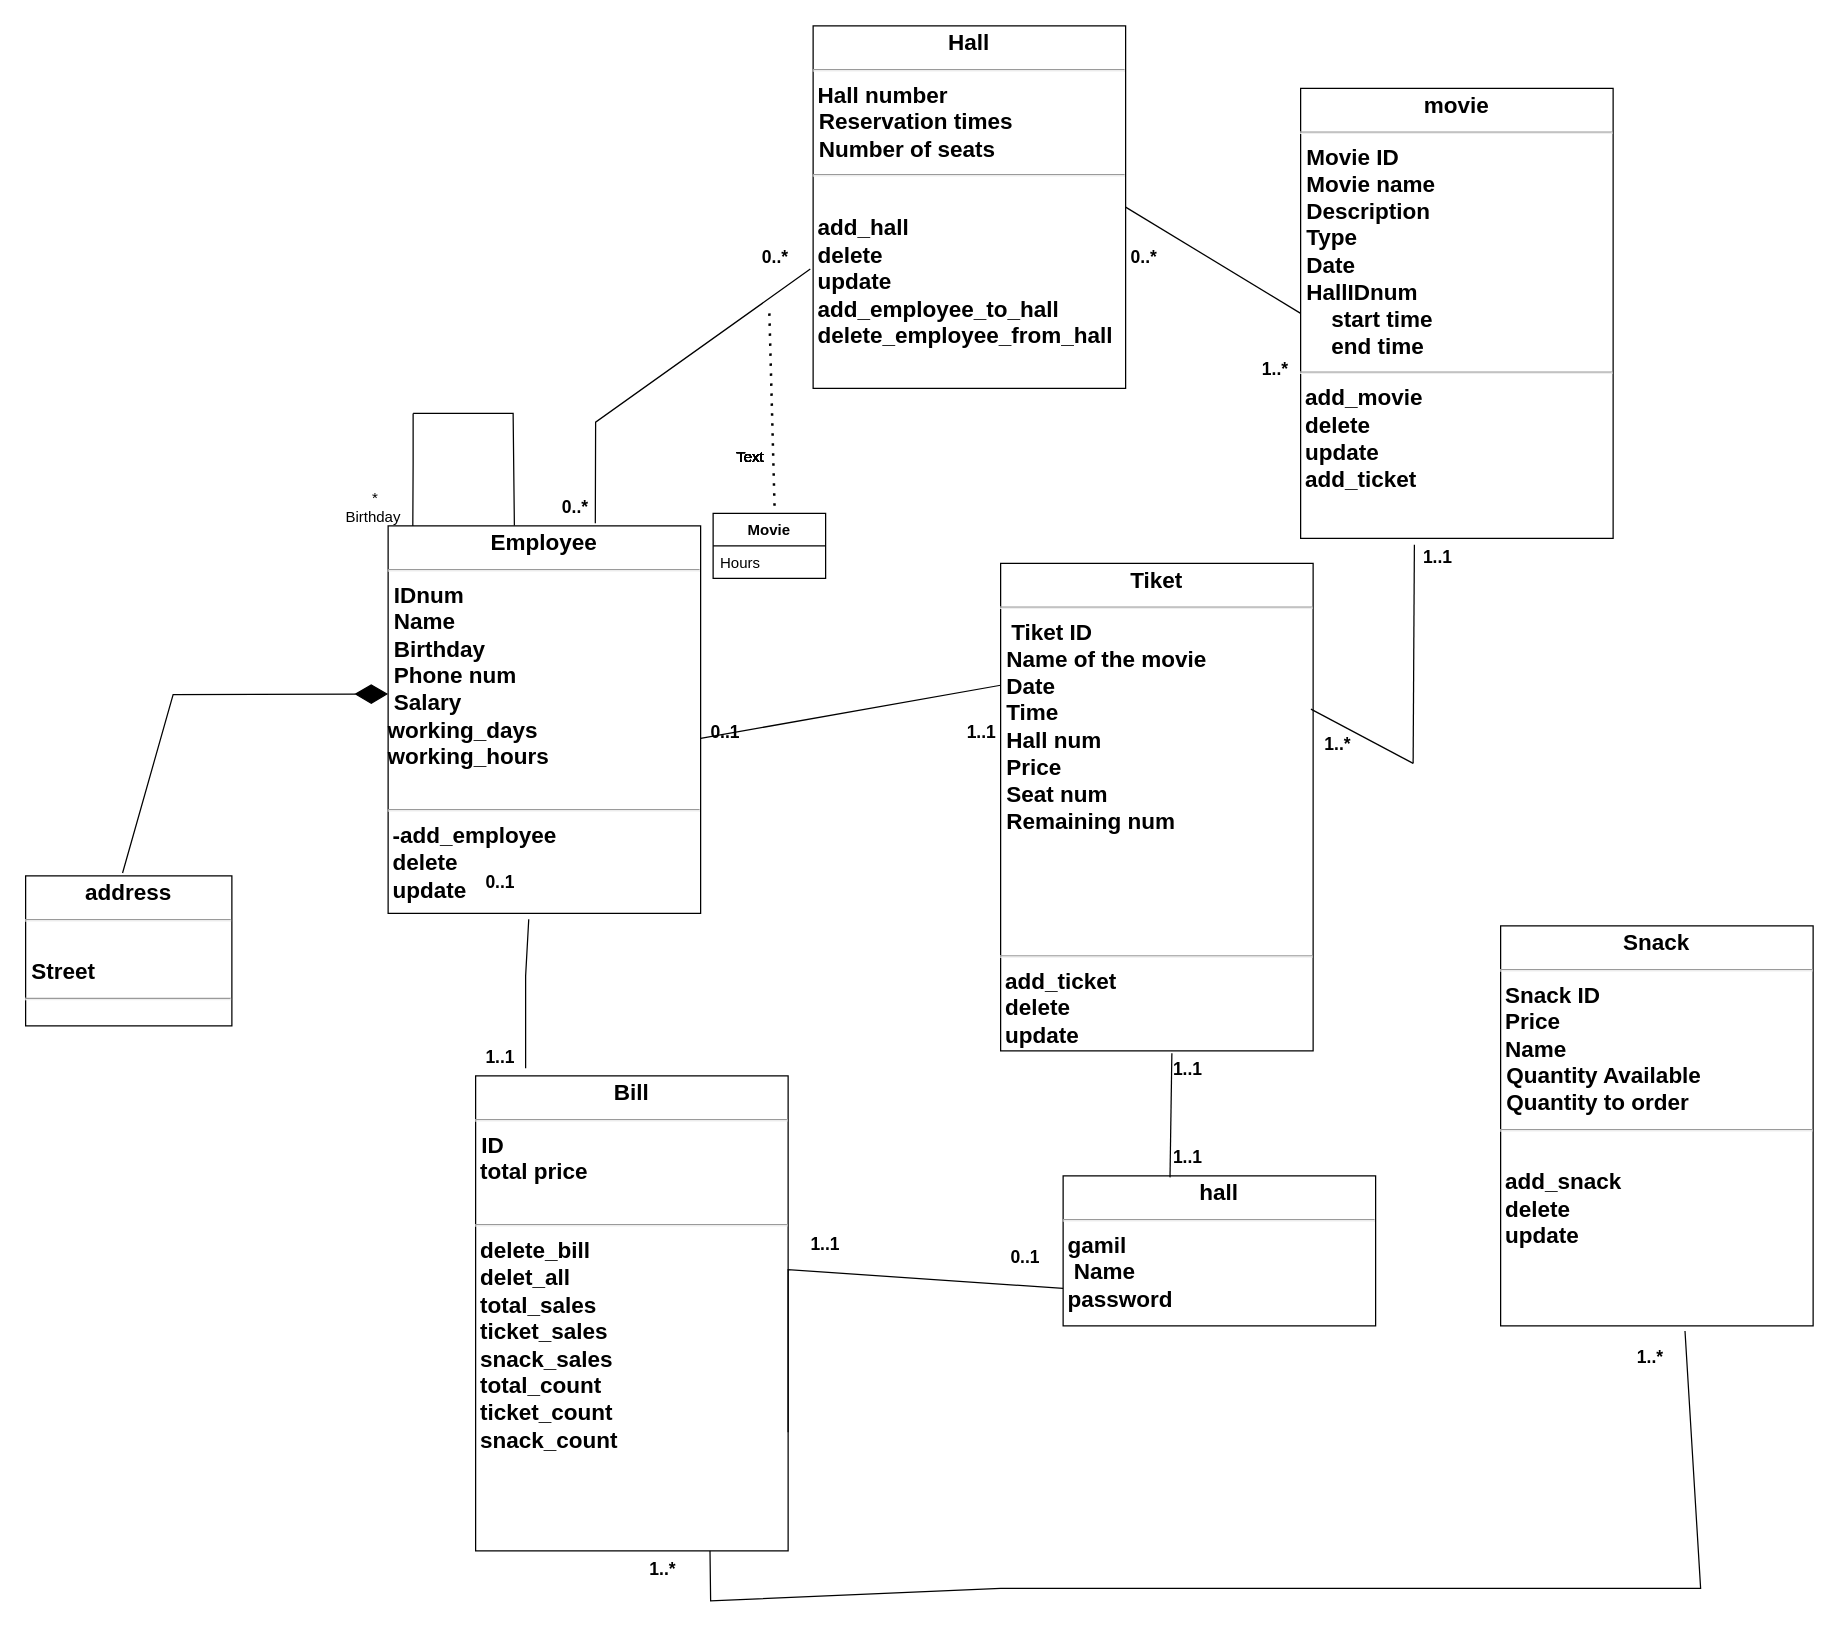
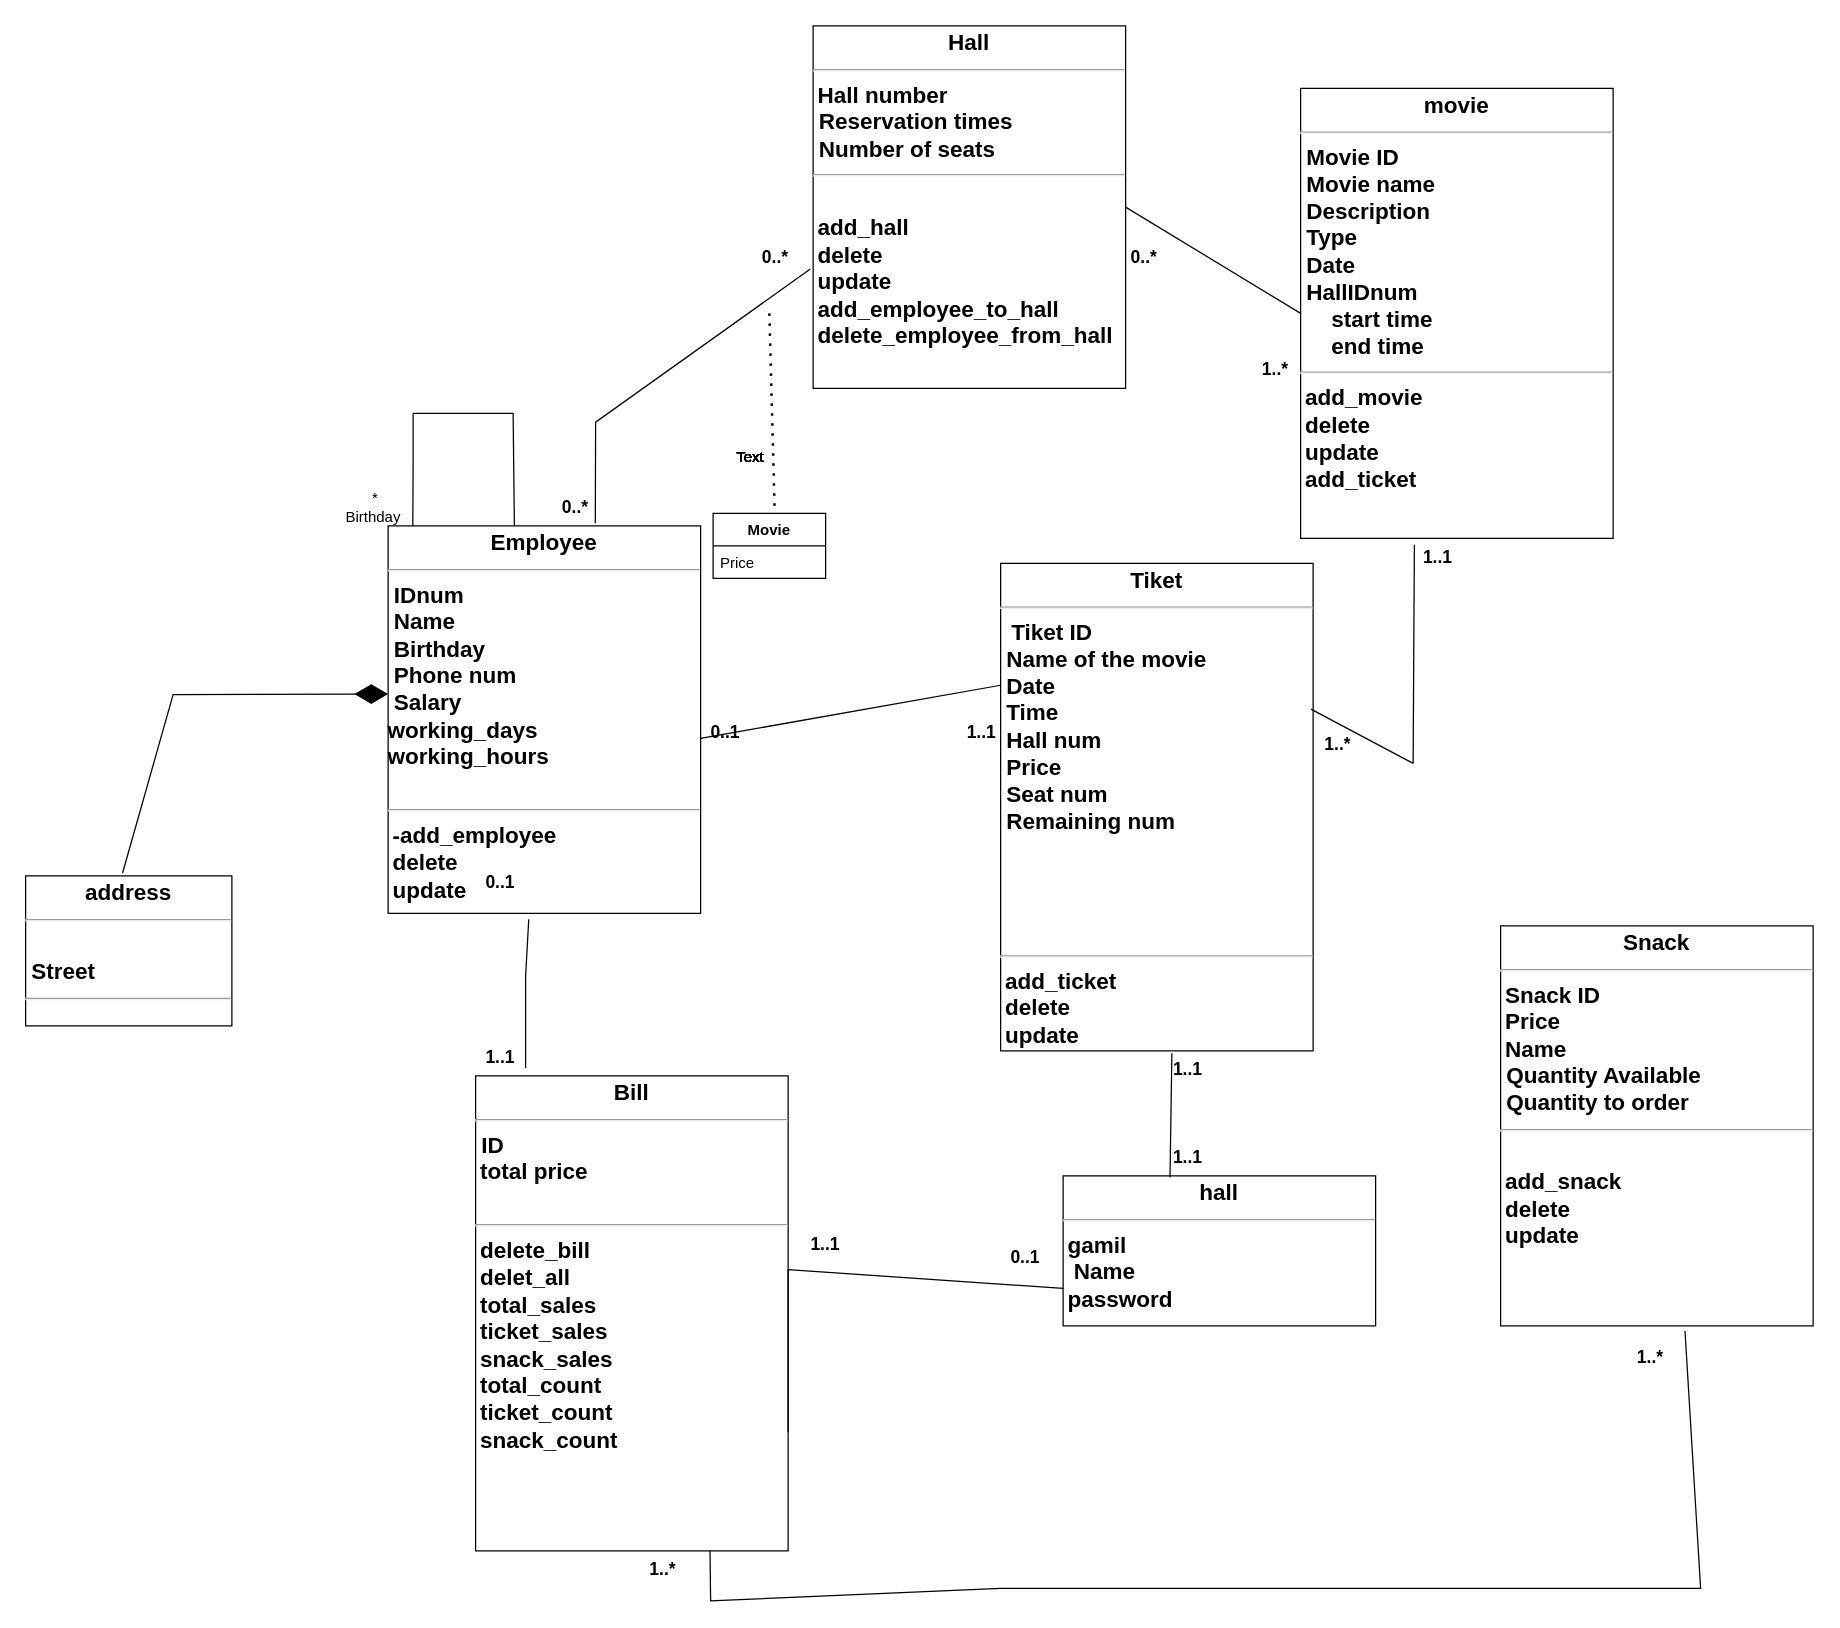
(742, 563) -> (740, 563)
